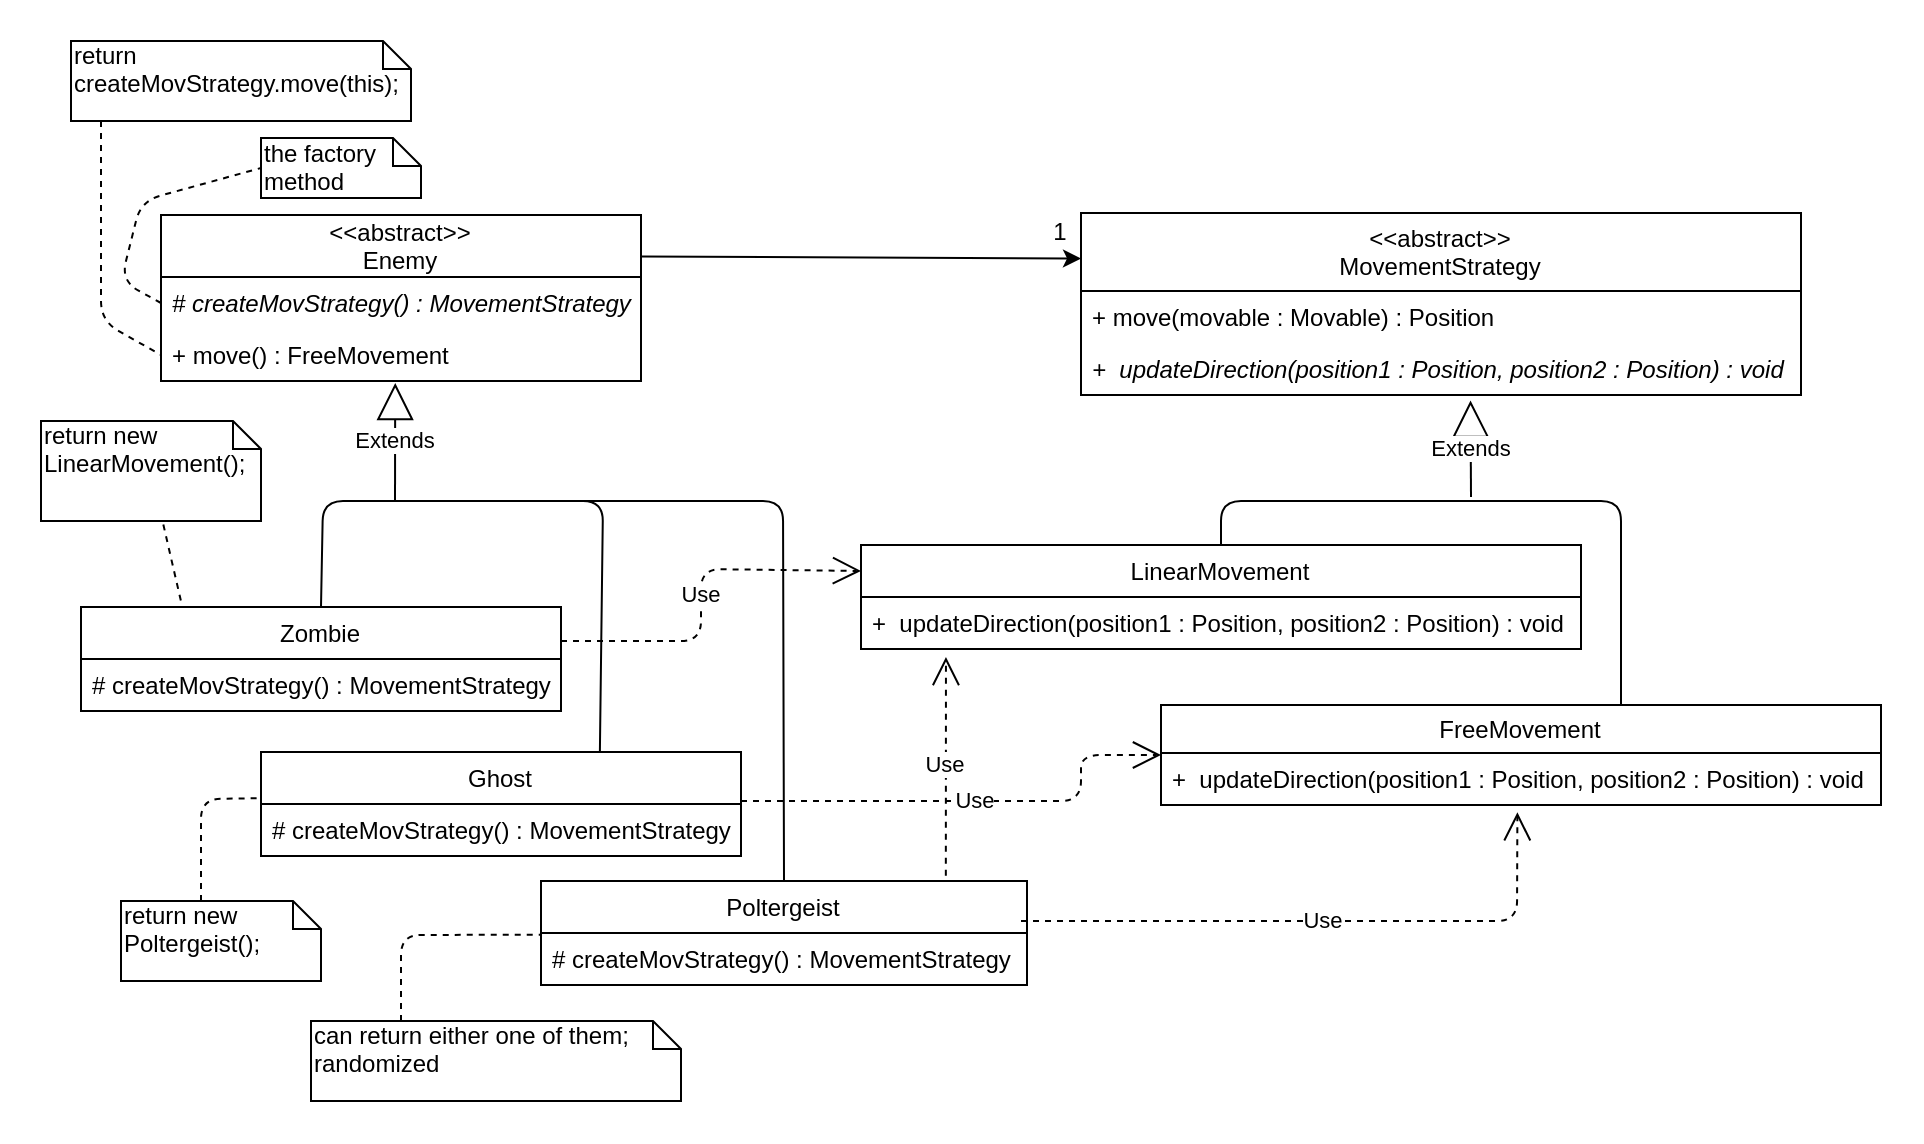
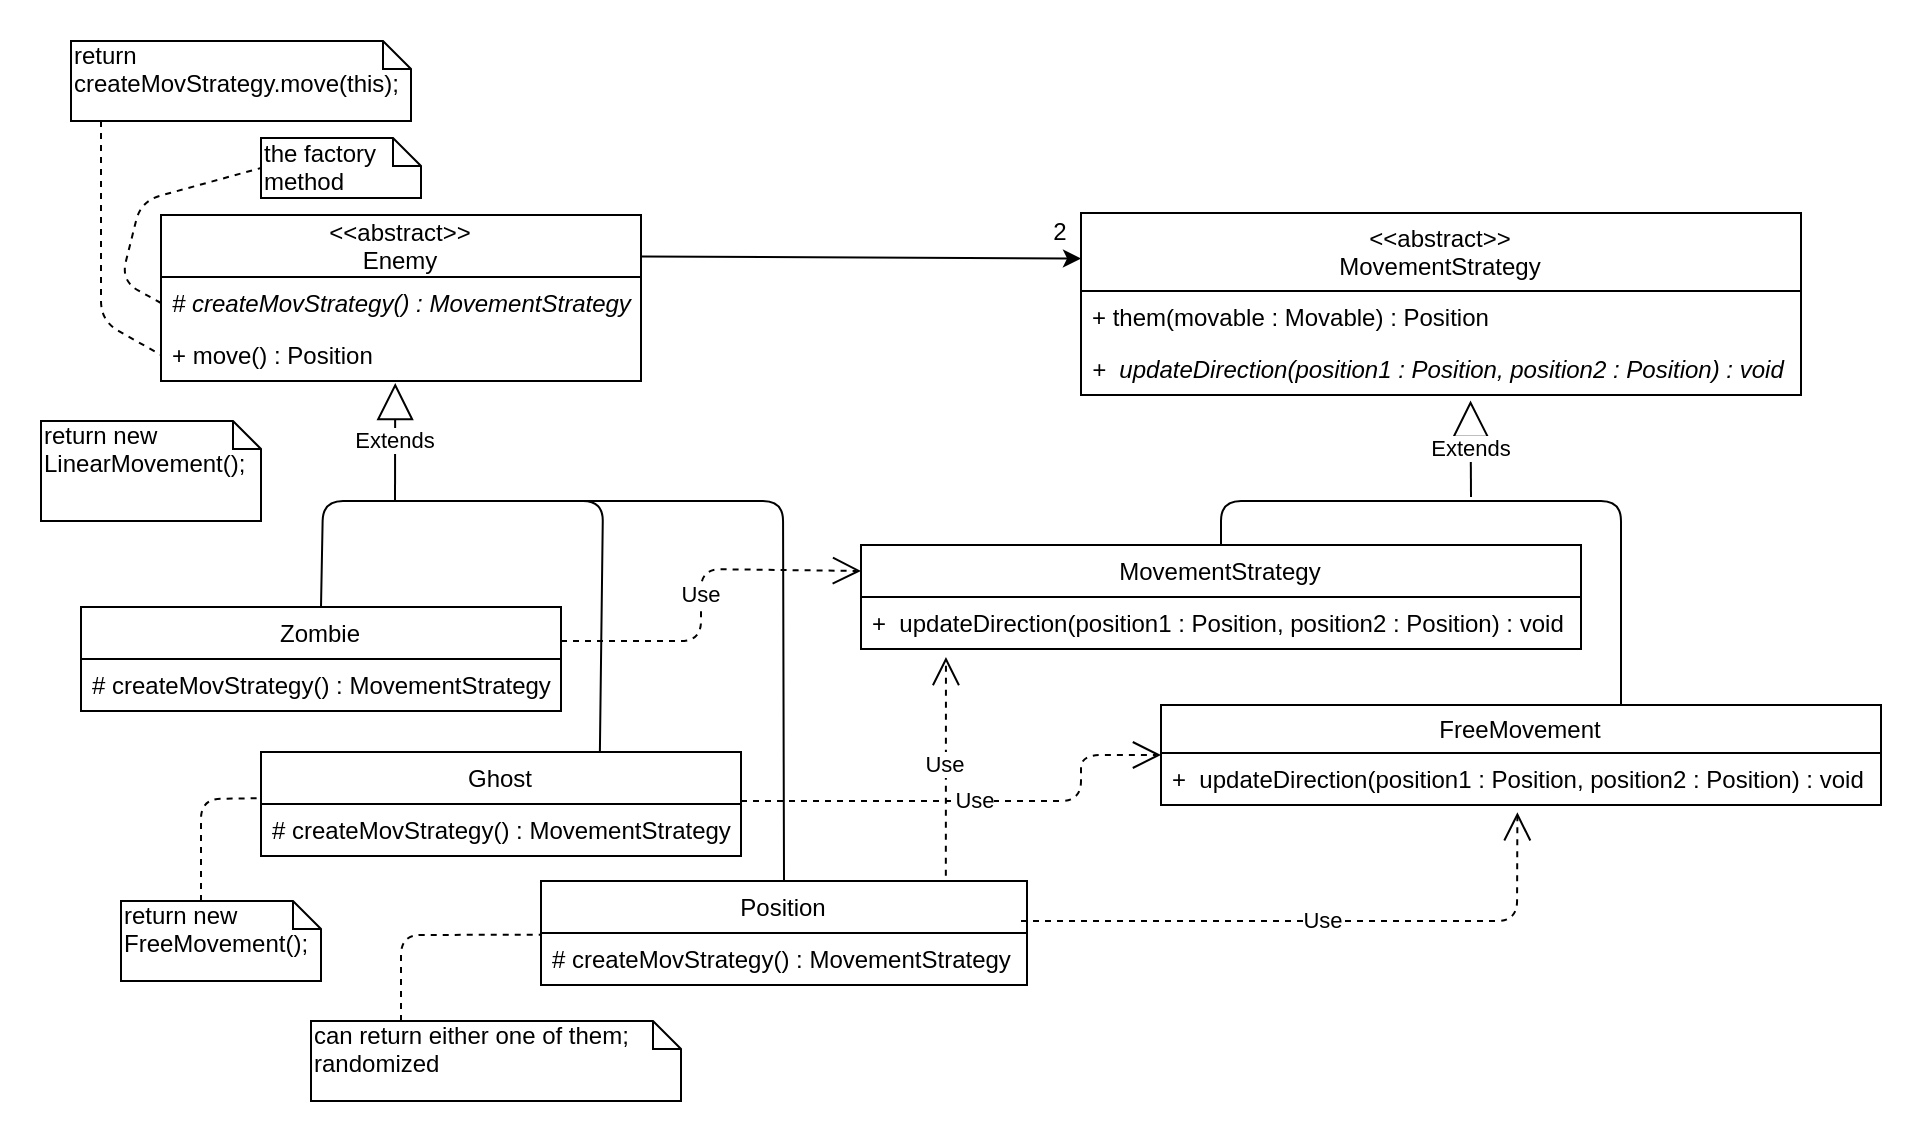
(1061, 233) -> (1061, 233)
(1300, 318) -> (1300, 318)
(314, 356) -> (281, 356)
(172, 561) -> none
(1220, 572) -> (1220, 572)
(783, 908) -> (783, 908)
(210, 932) -> (223, 932)
